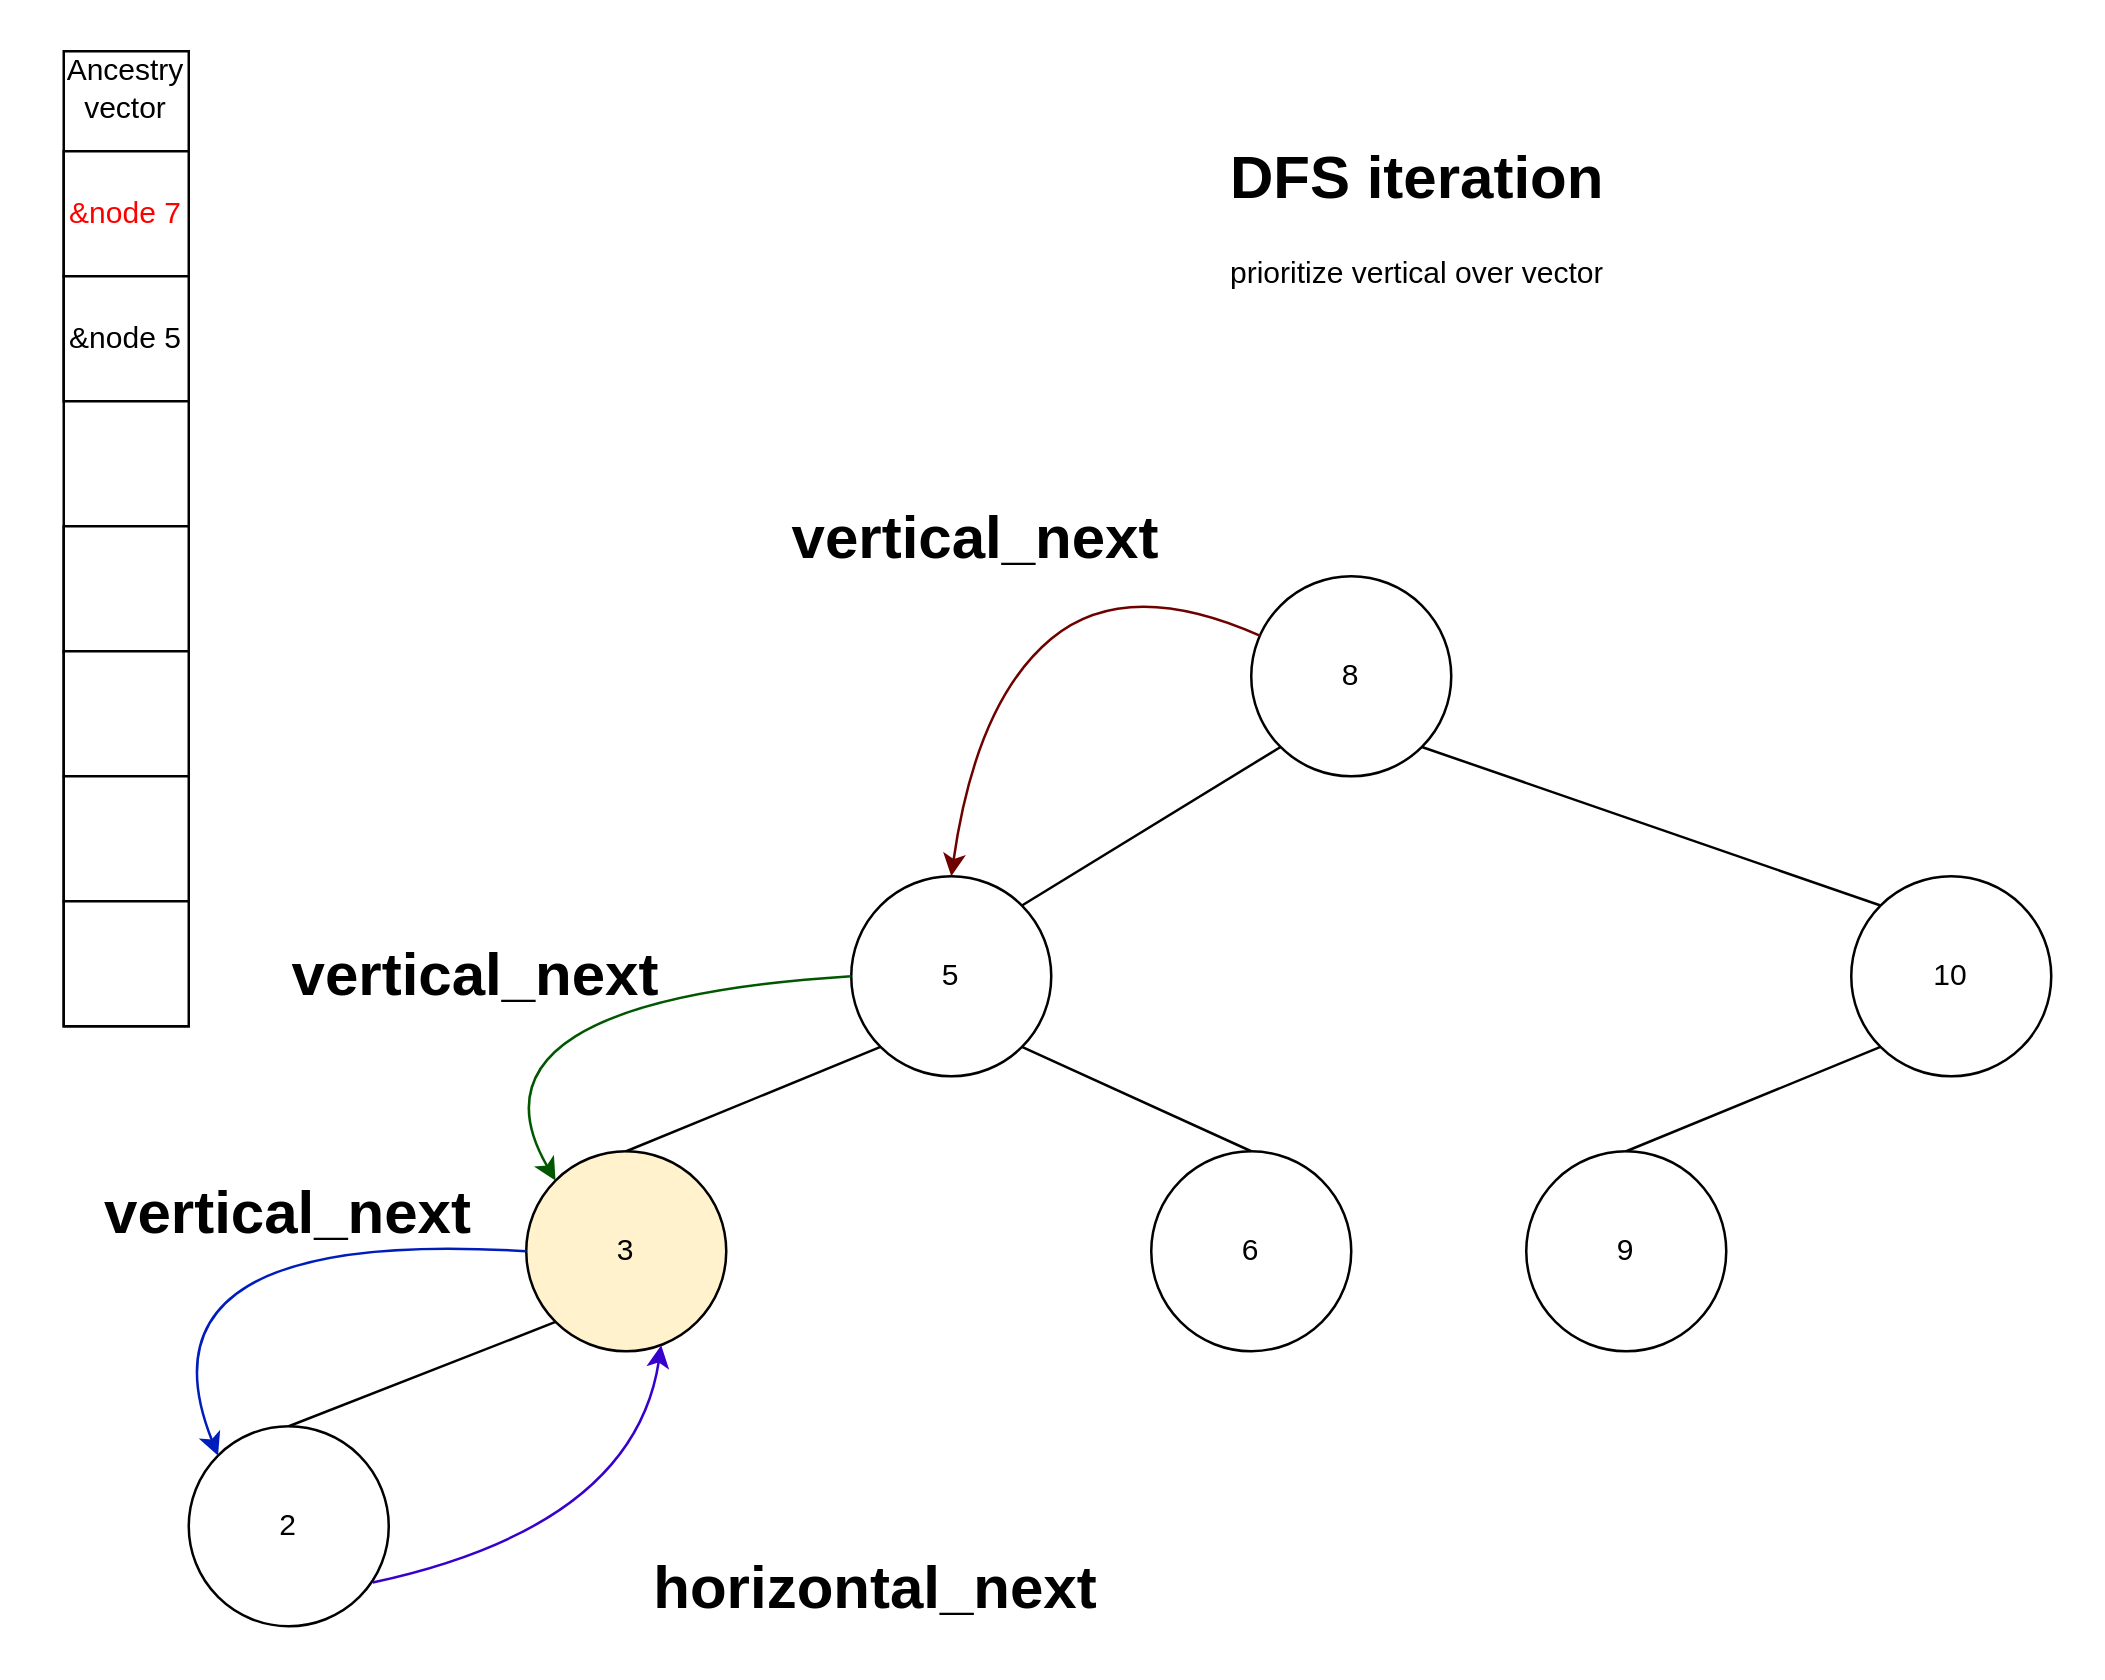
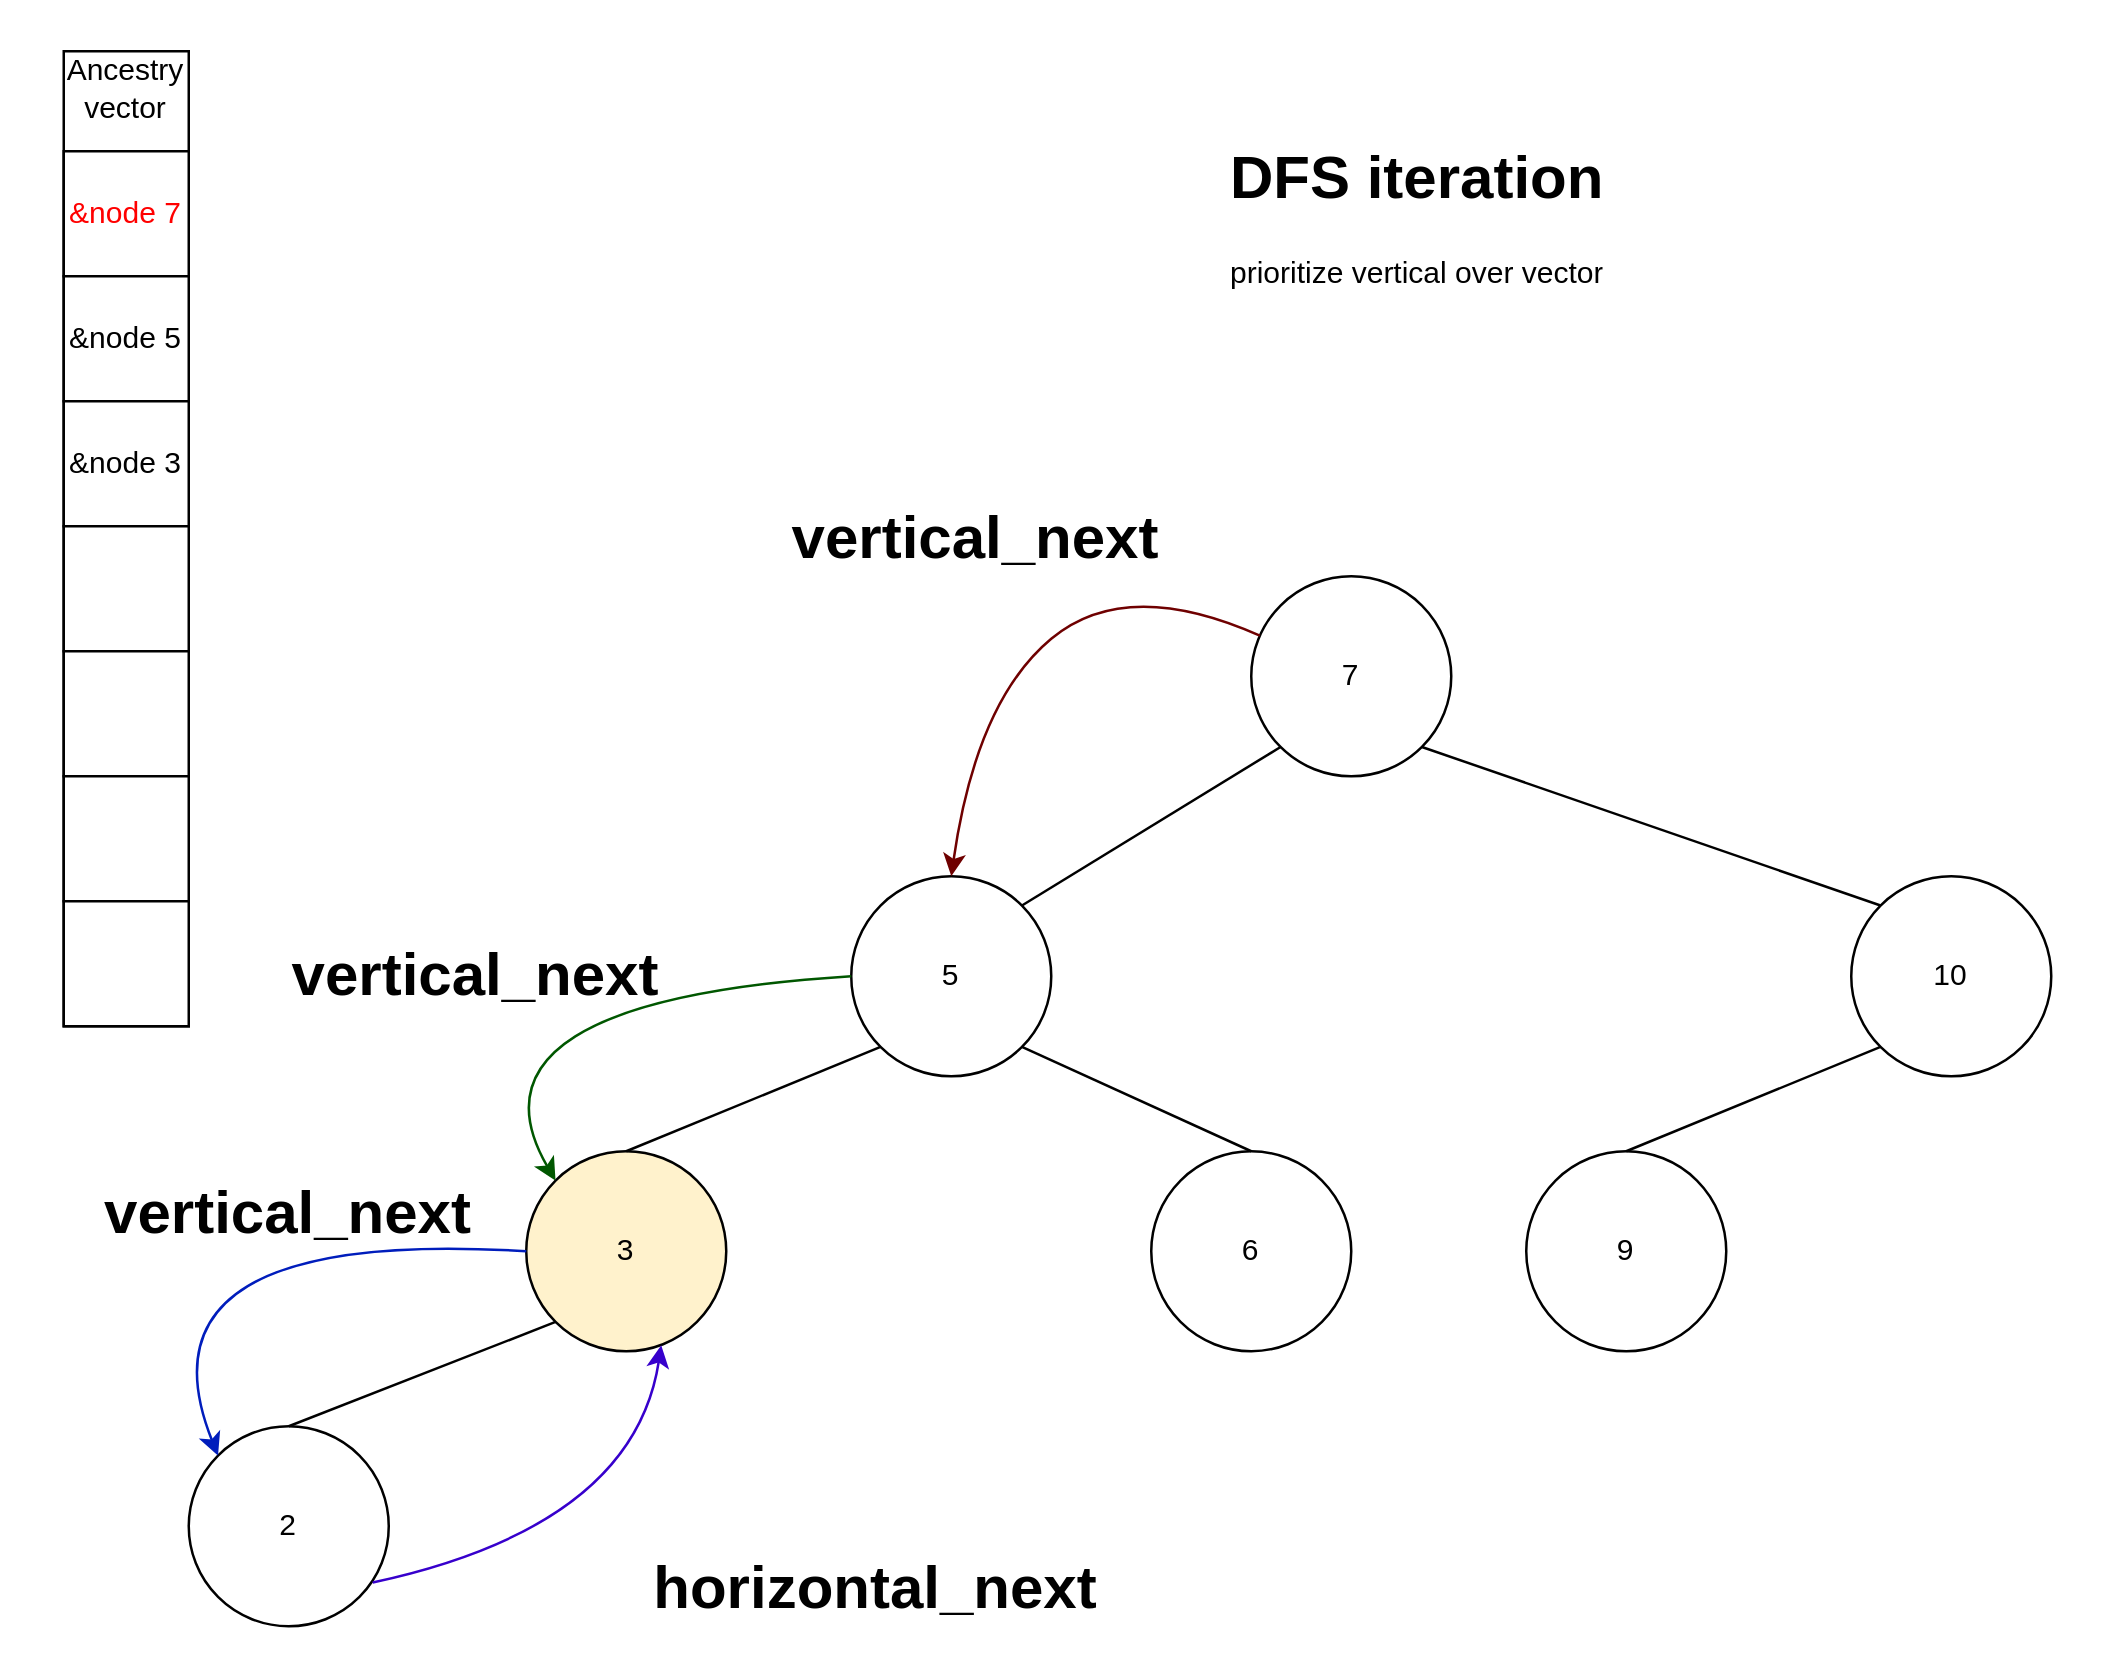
none -> (126, 464)
(1351, 676) -> (1351, 676)
